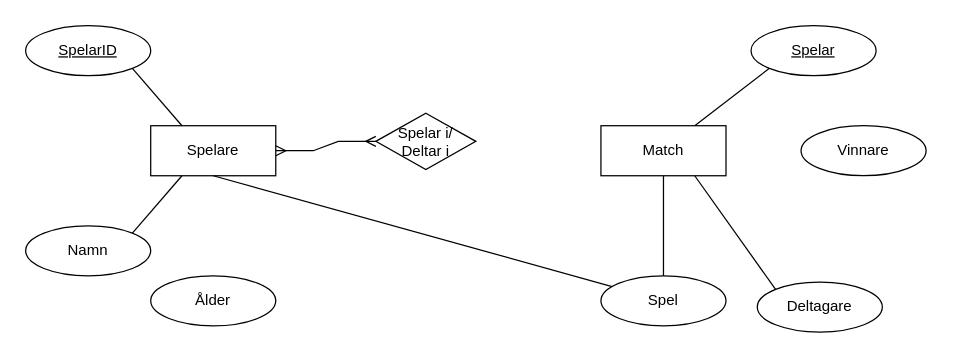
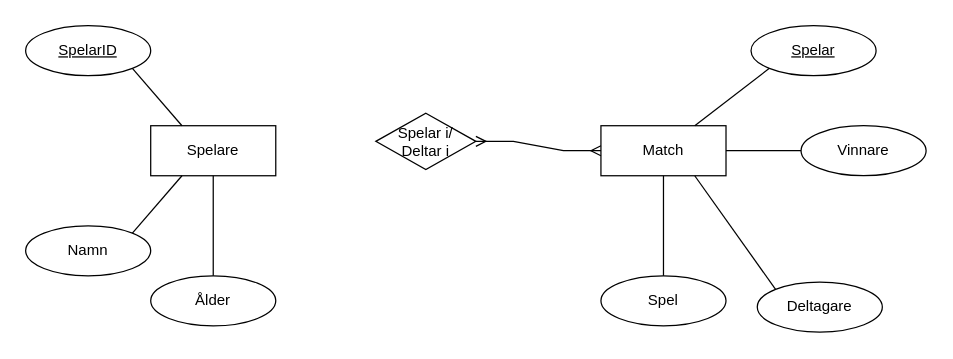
(326, 146) -> none
none -> (538, 146)
none -> (763, 151)
(412, 231) -> (213, 226)
